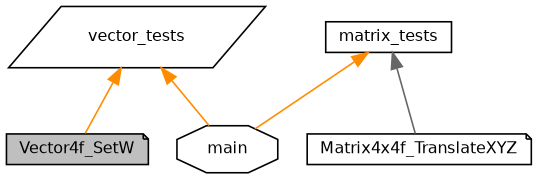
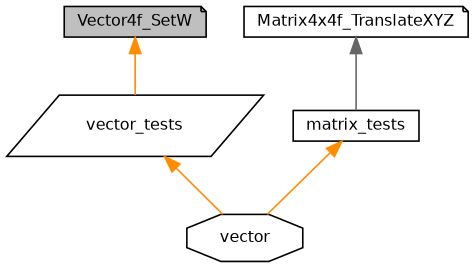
(406, 101) -> (356, 82)
(99, 108) -> (135, 74)
(227, 149) -> (245, 238)
